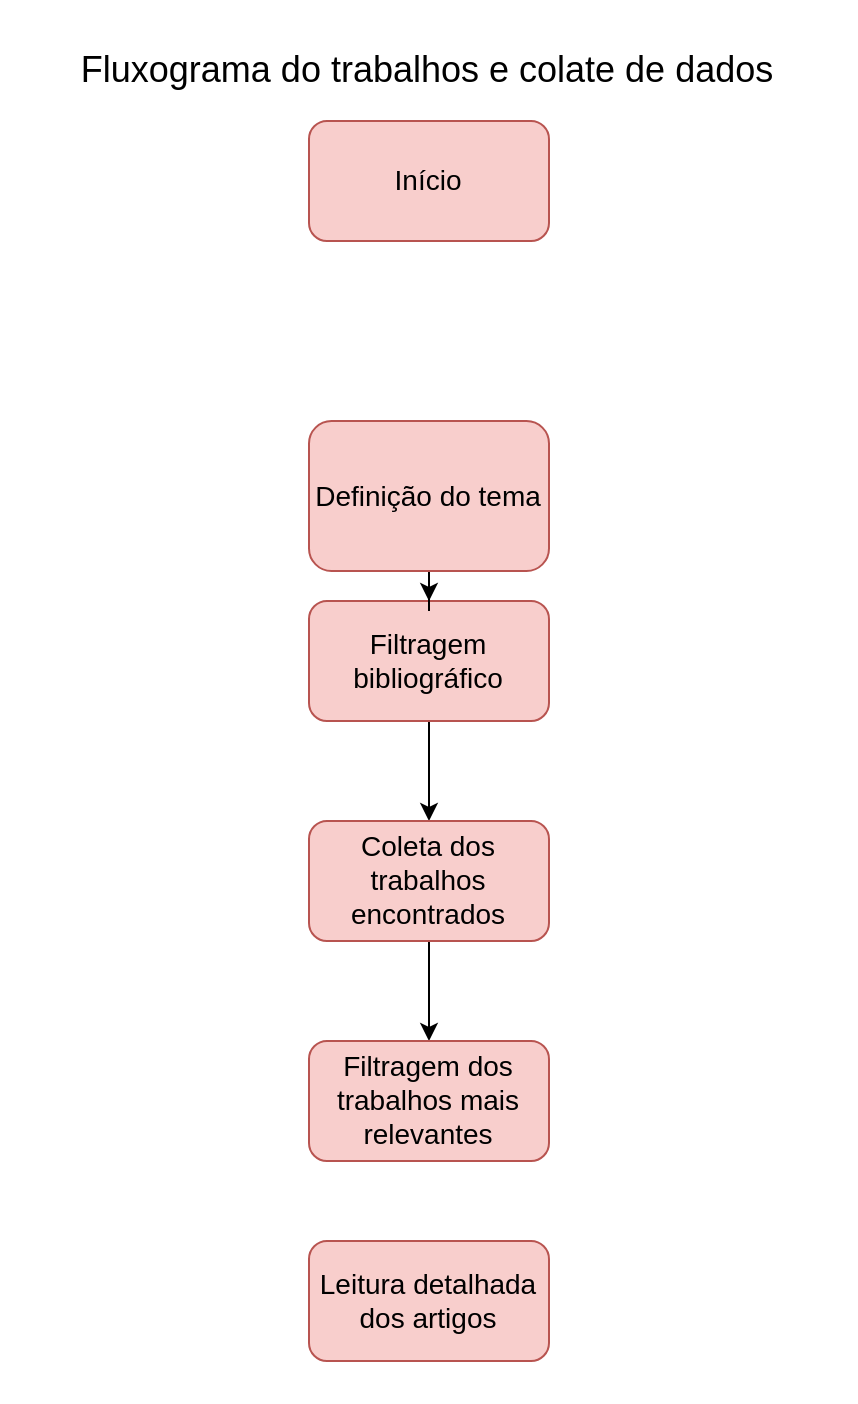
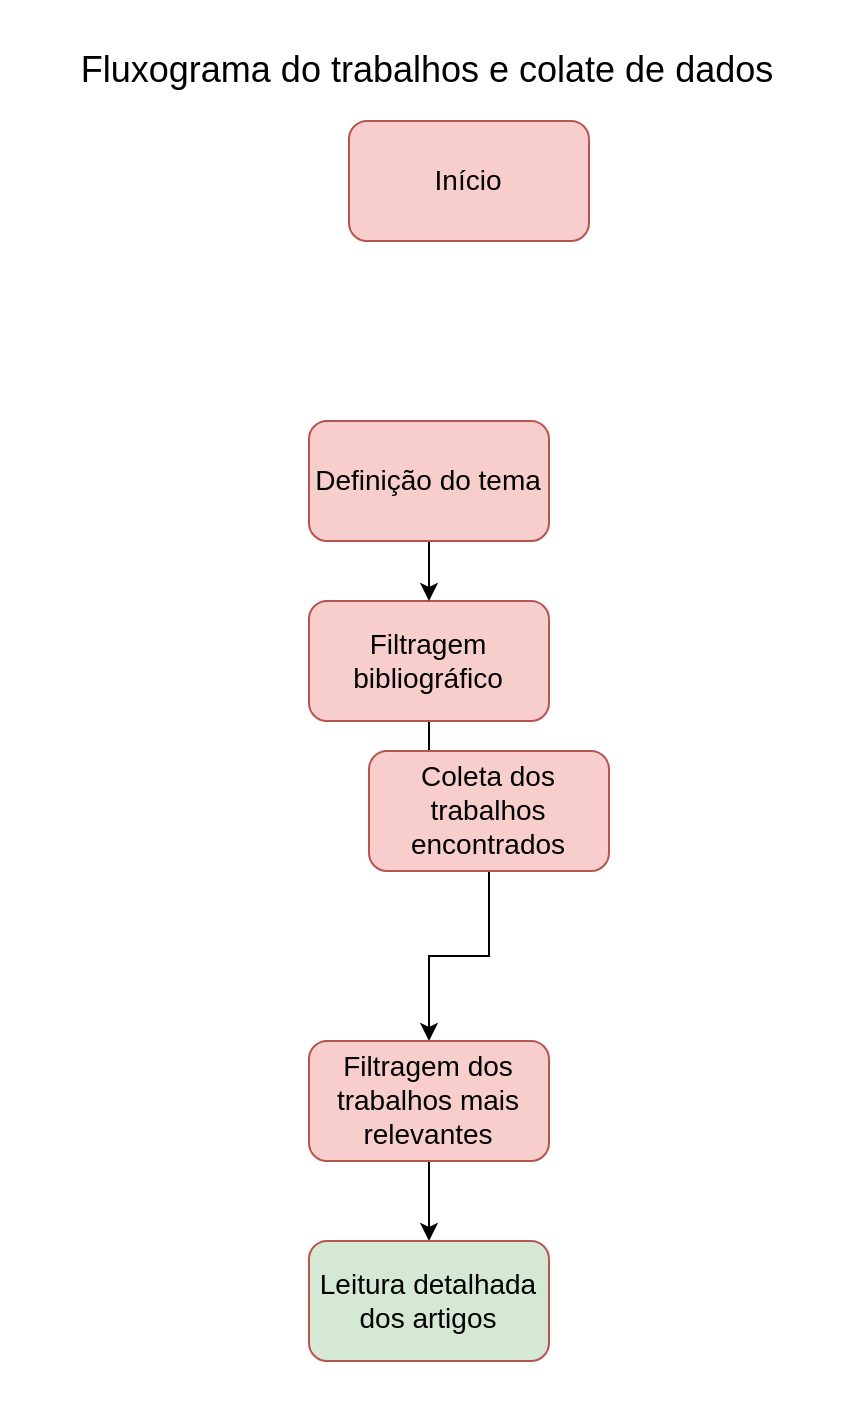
(429, 181) -> (469, 181)
(429, 496) -> (429, 481)
(429, 881) -> (489, 811)
none -> (429, 1194)
(429, 1301) -> (429, 1301)
